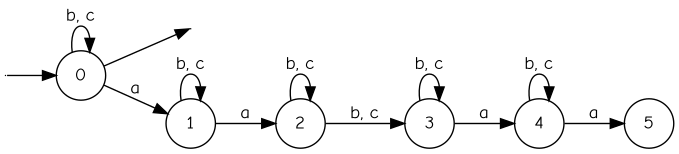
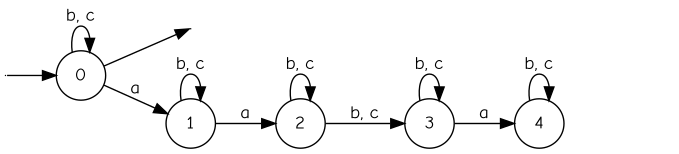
(649, 124) -> none
